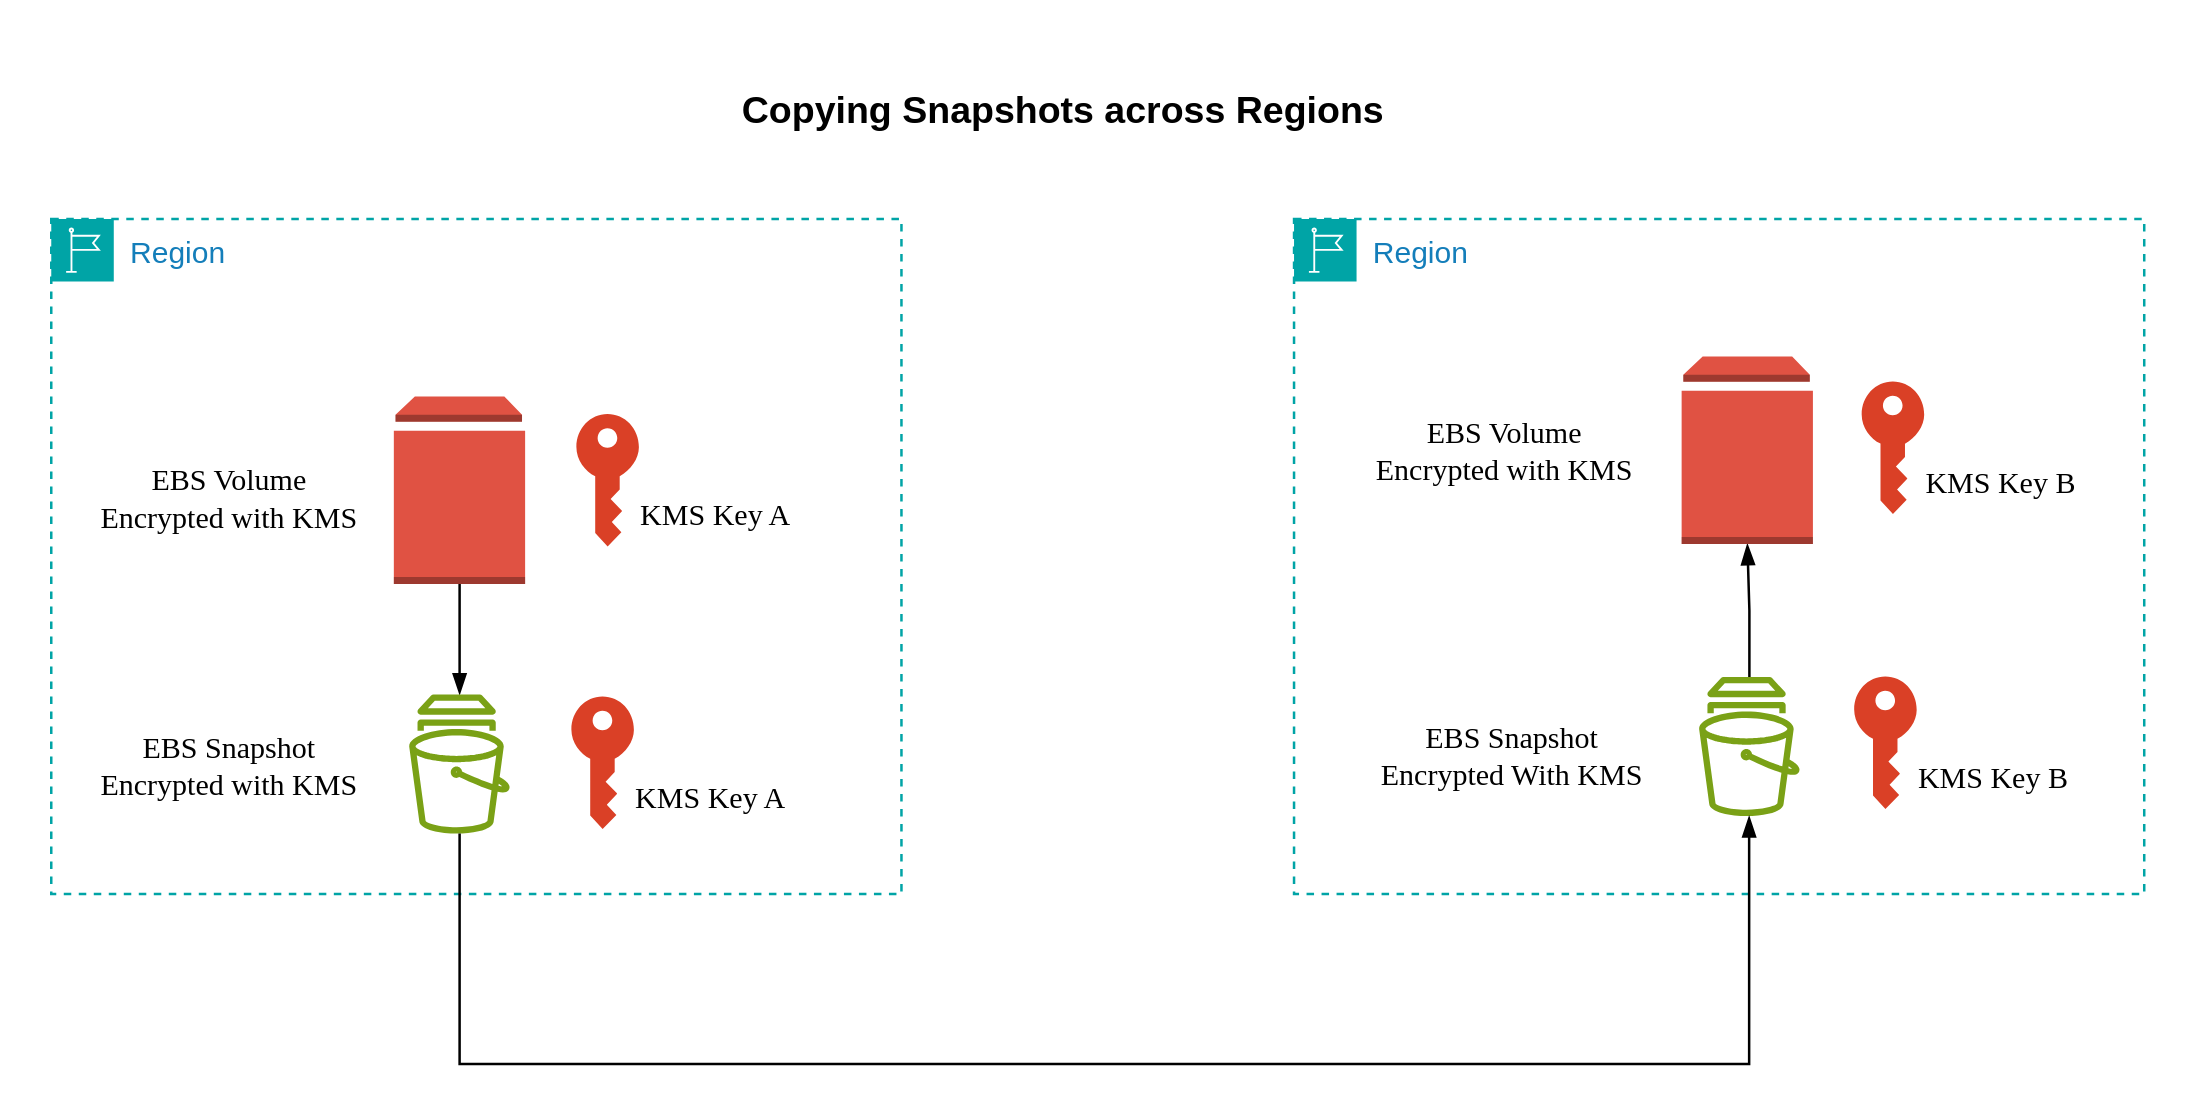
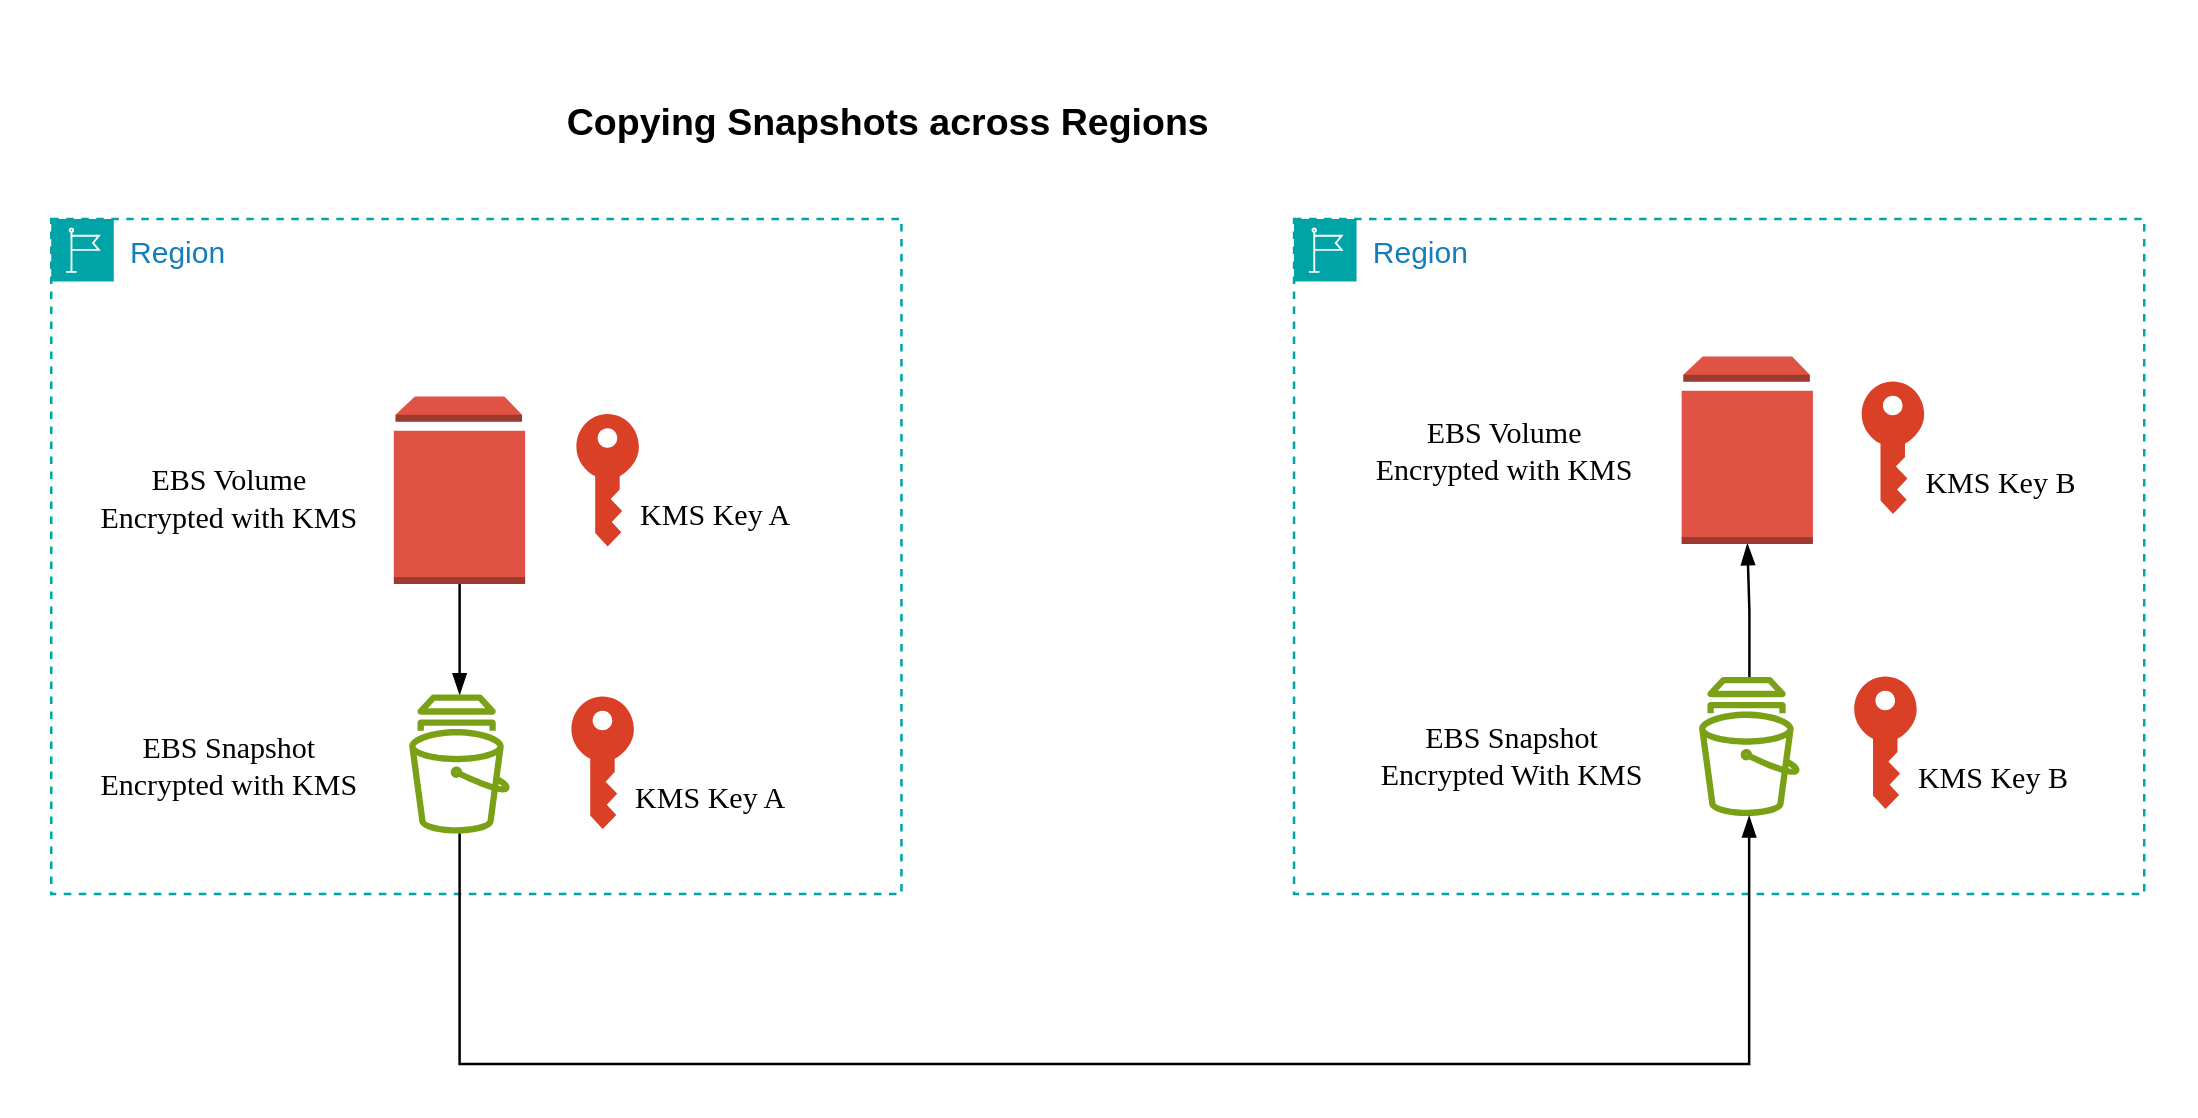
(1064, 109) -> (889, 121)
